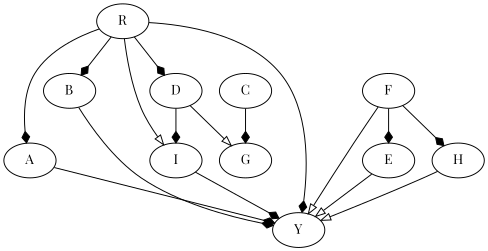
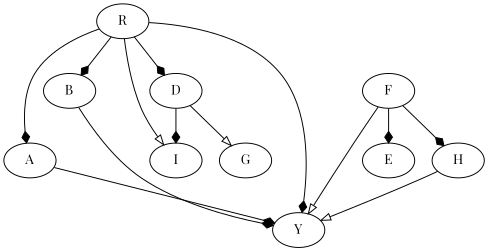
(246, 91) -> none
(232, 192) -> none
(348, 192) -> none
